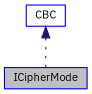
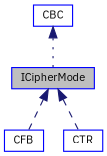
none -> (24, 141)
none -> (83, 141)
